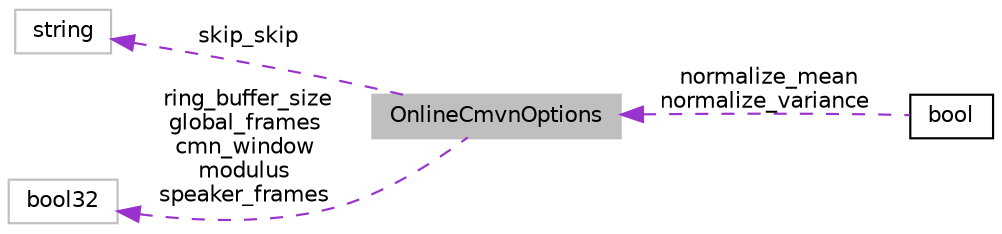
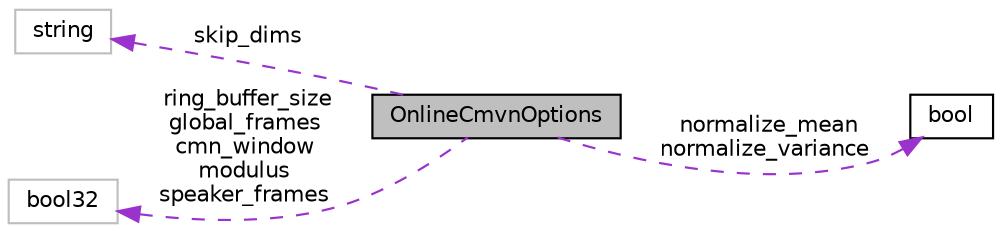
(245, 37) -> (245, 37)
(776, 114) -> (730, 172)
(497, 117) -> (497, 117)
